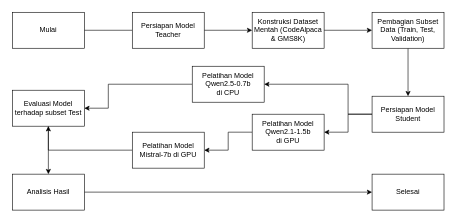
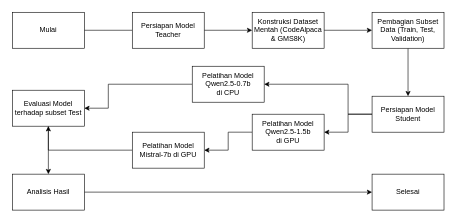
(288, 132) -> (288, 132)
